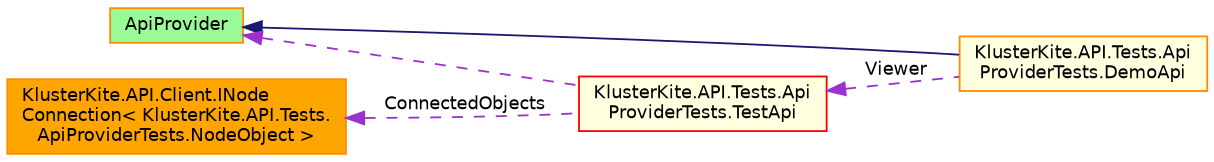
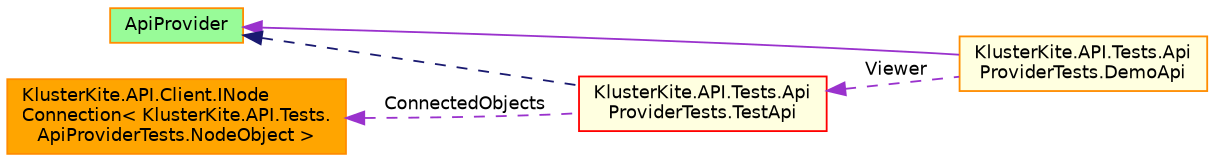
(611, 39) -> (611, 39)
(420, 62) -> (420, 62)
